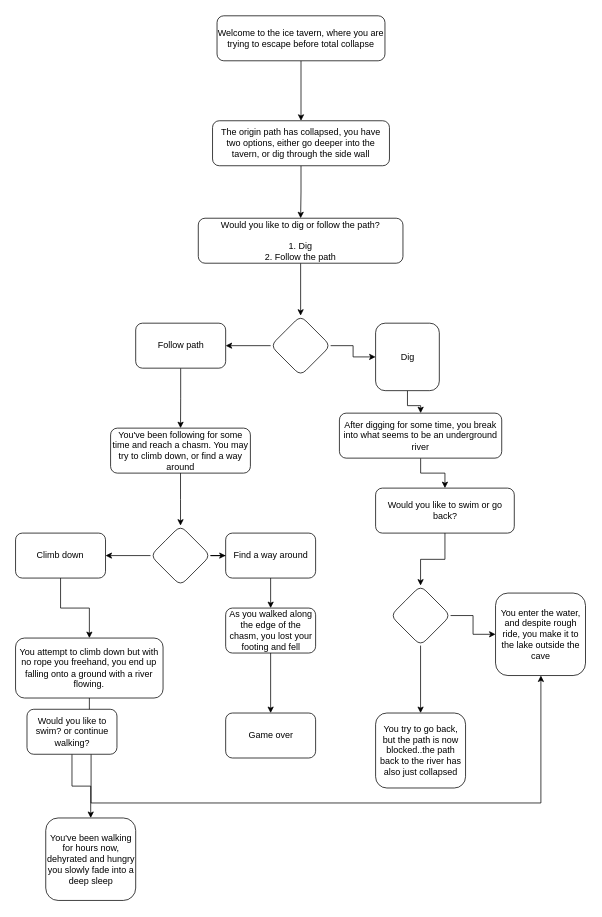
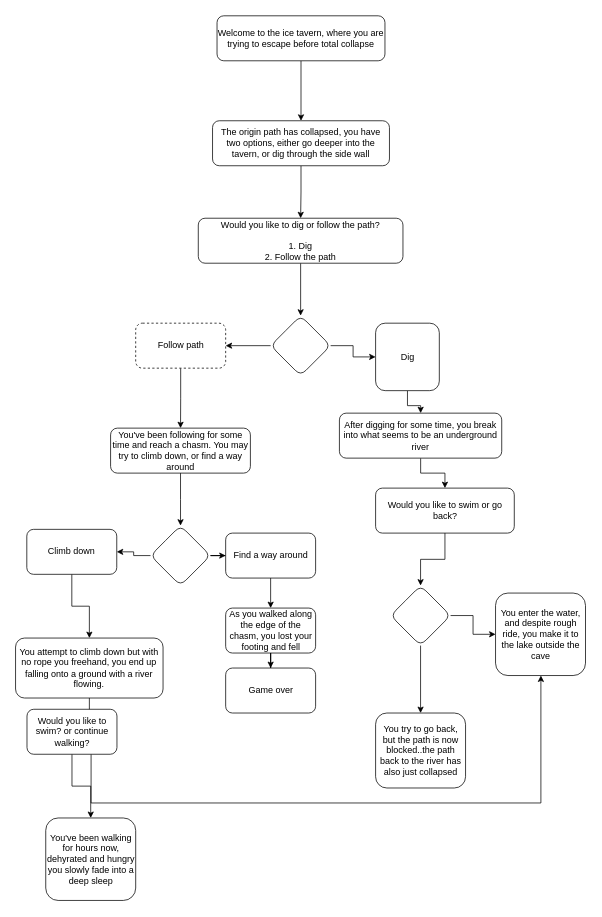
(181, 345) -> (181, 345)
(61, 555) -> (72, 552)
(271, 735) -> (271, 690)
